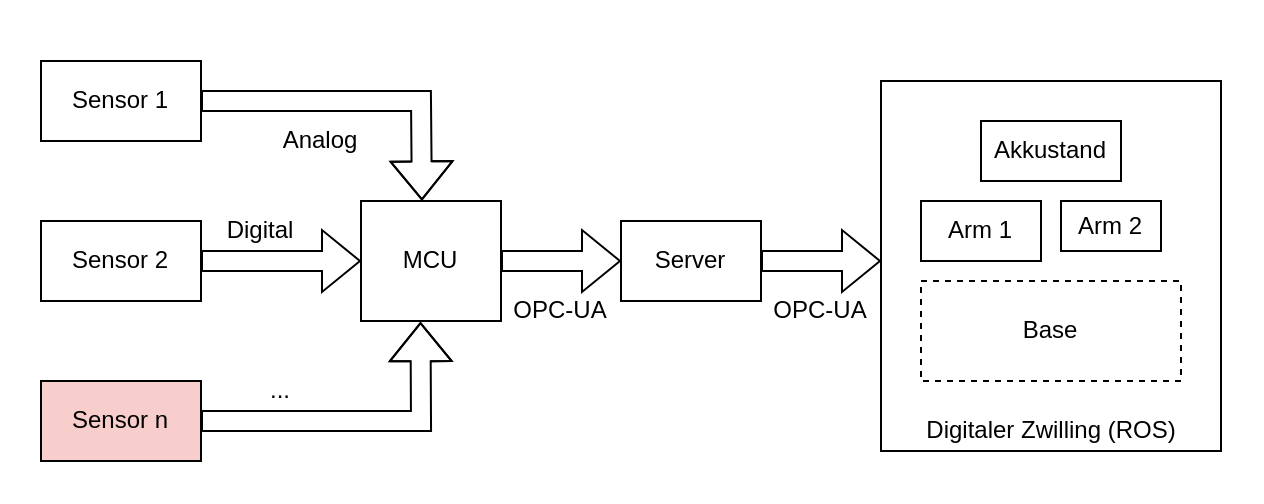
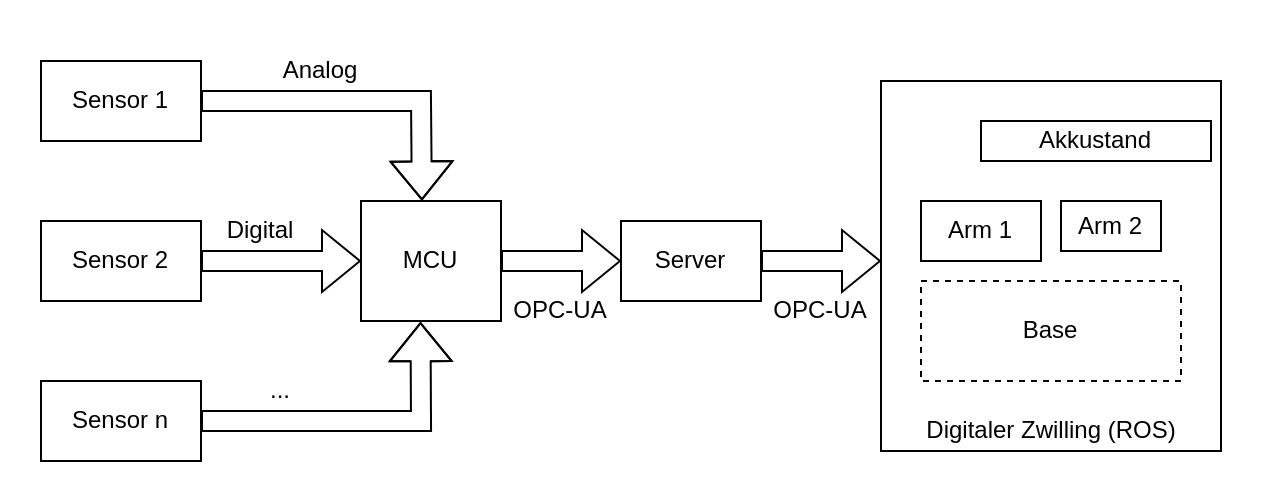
(321, 141) -> (321, 71)
(1051, 151) -> (1096, 141)
(121, 421) -> (121, 421)
